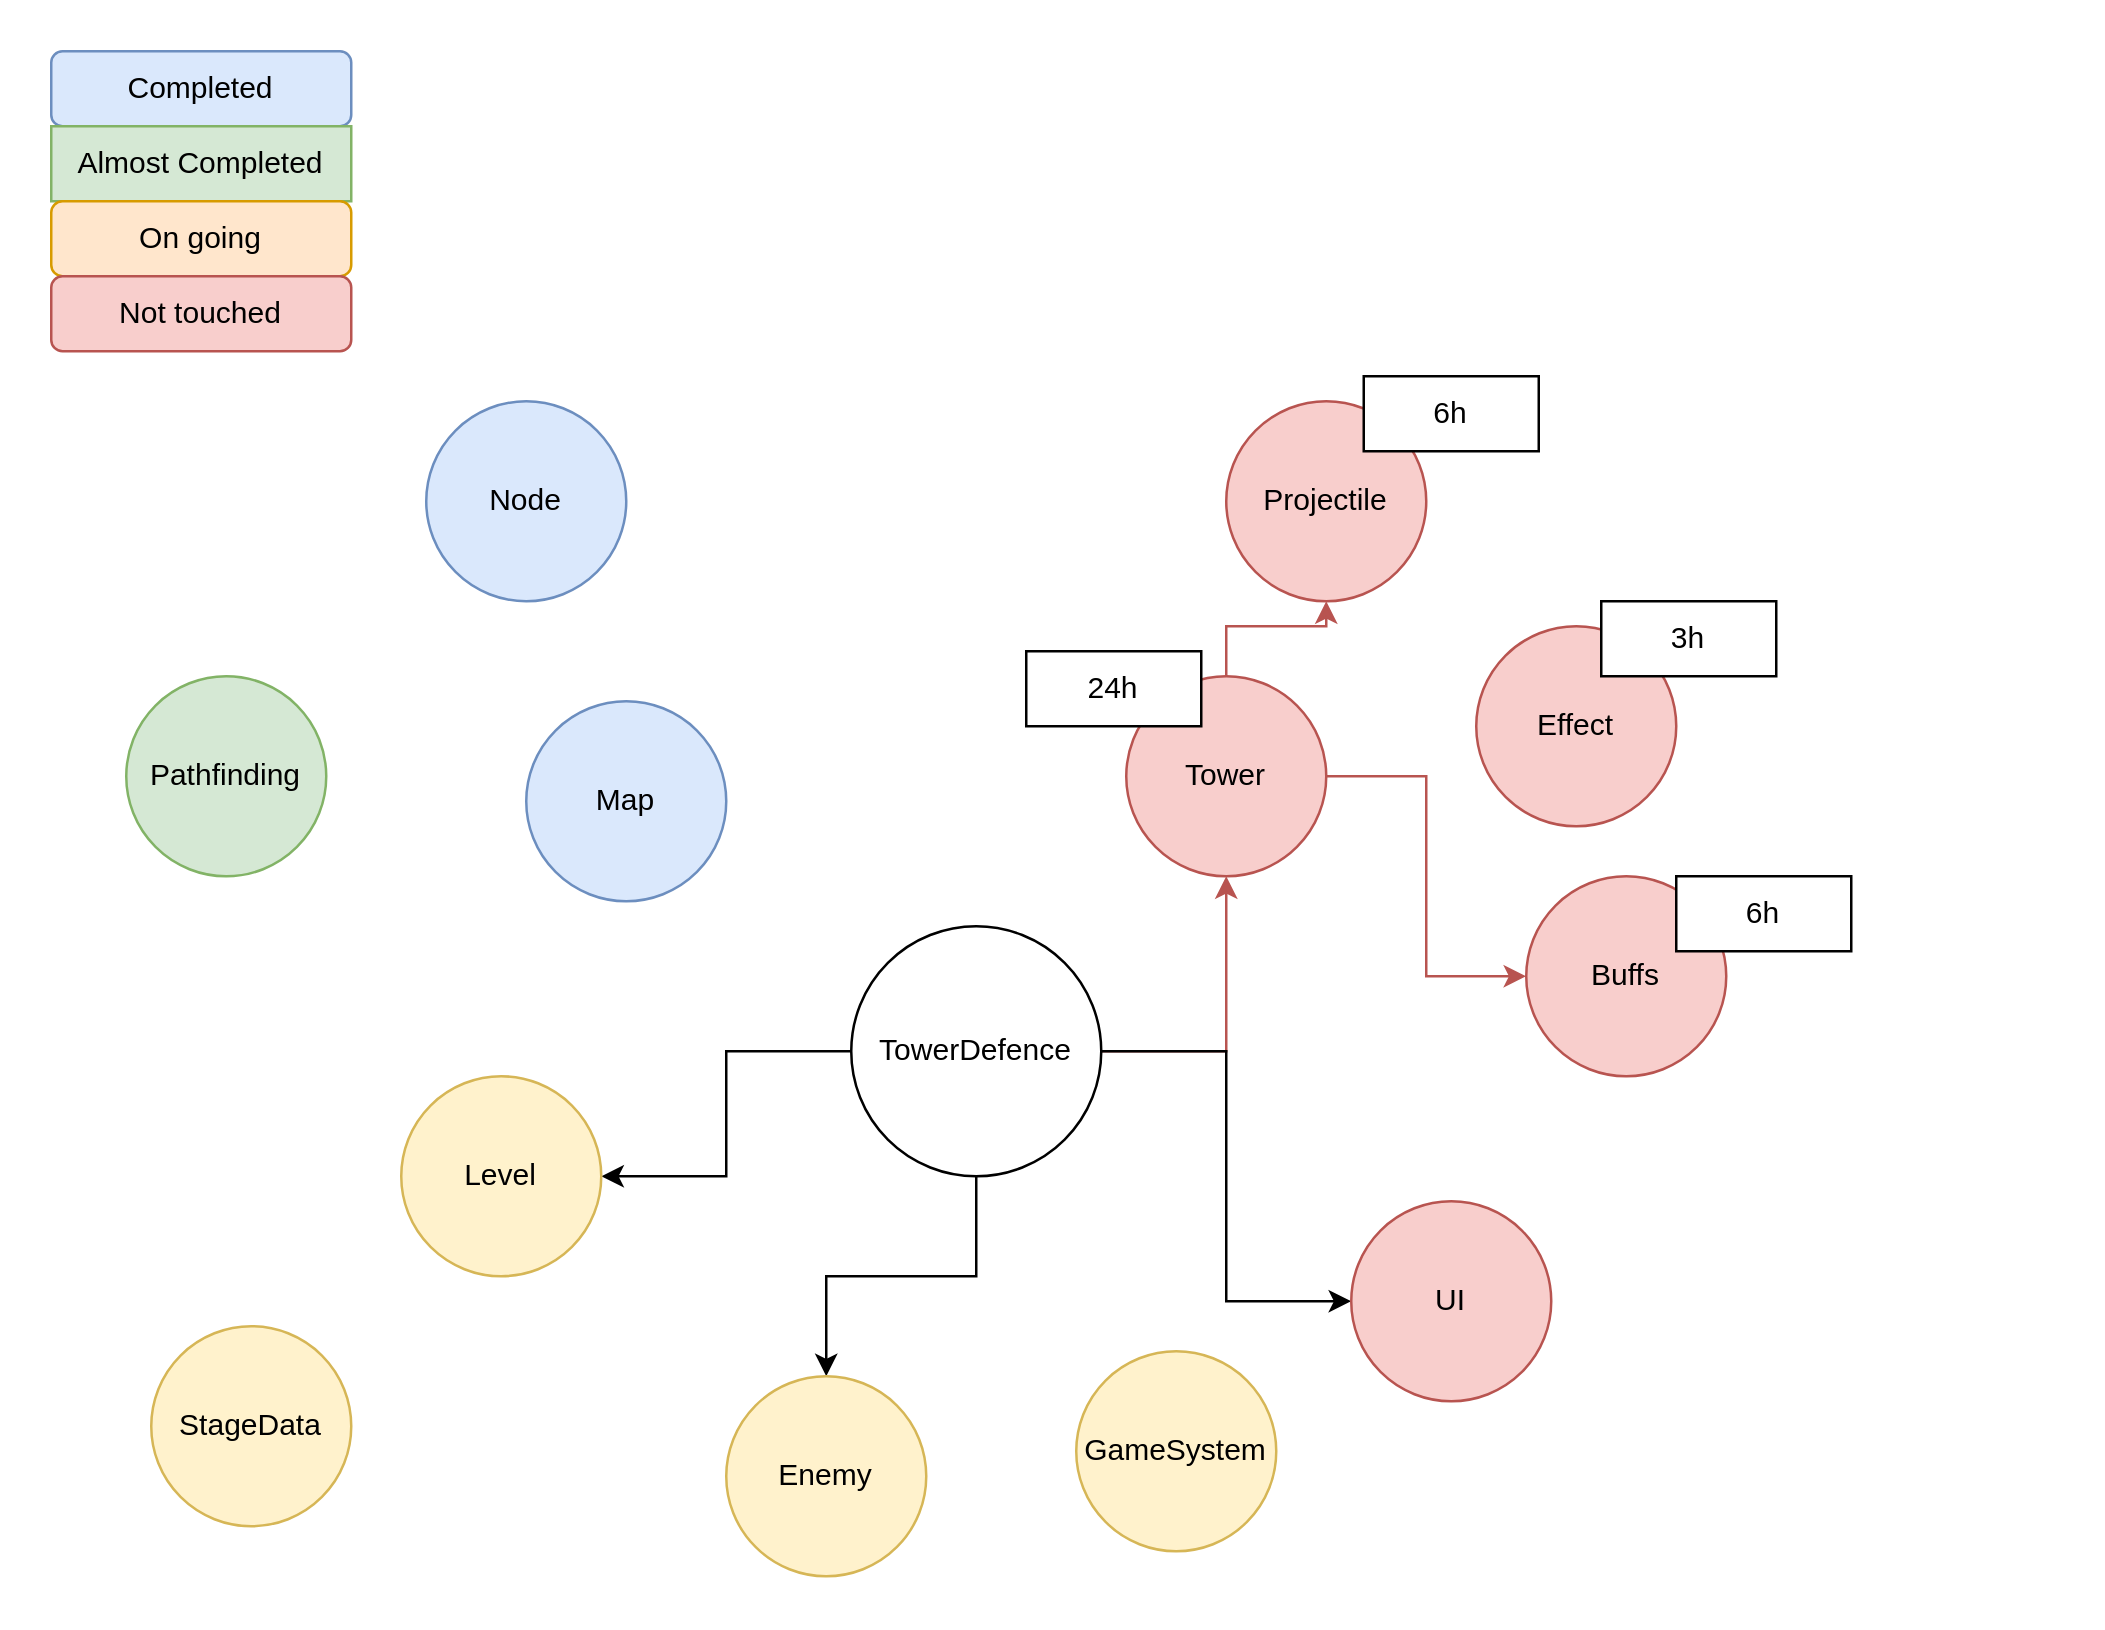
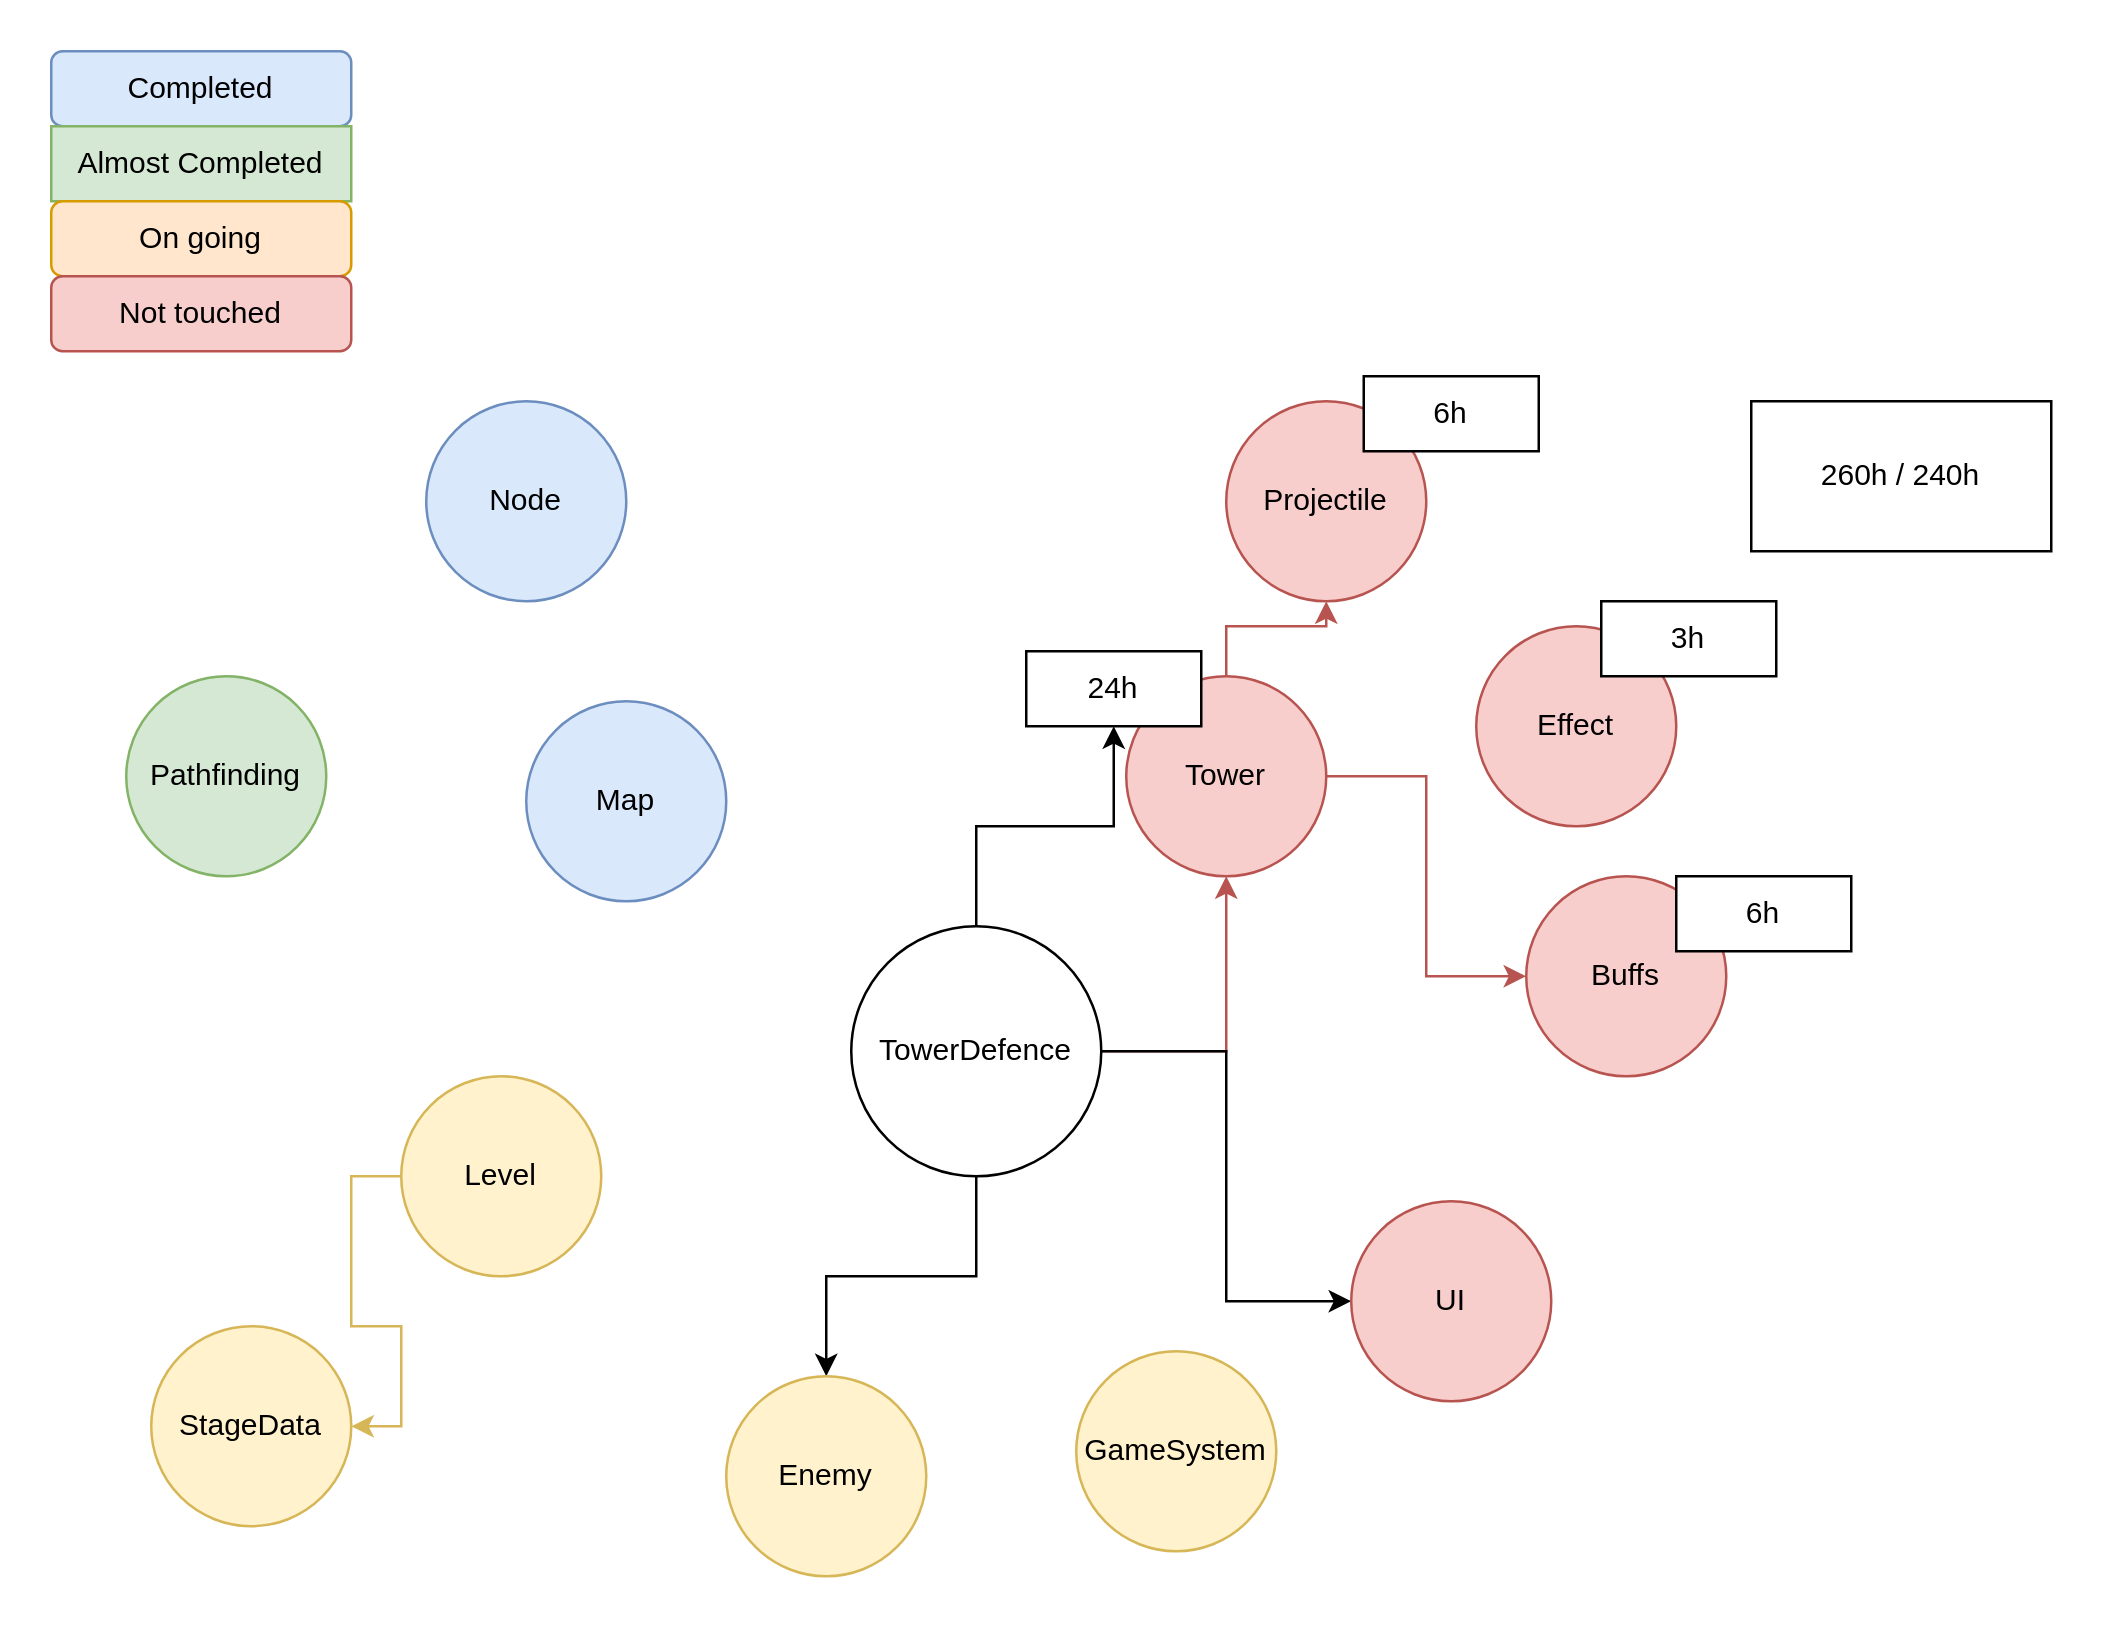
none -> (1901, 476)
(726, 1105) -> (1036, 826)
none -> (351, 1318)
